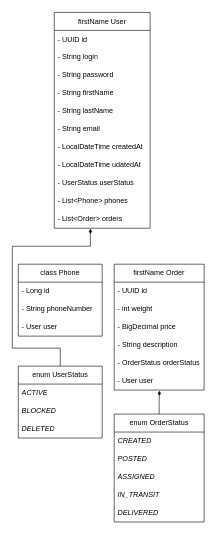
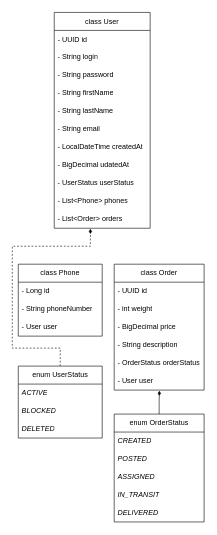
(102, 21) -> (102, 21)
(103, 165) -> (96, 165)
(159, 273) -> (159, 273)
(12, 285) -> (12, 285)
